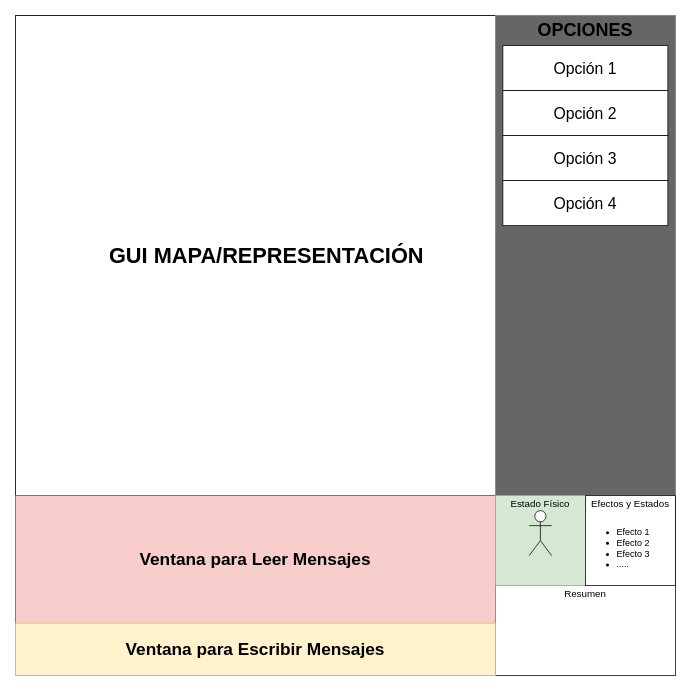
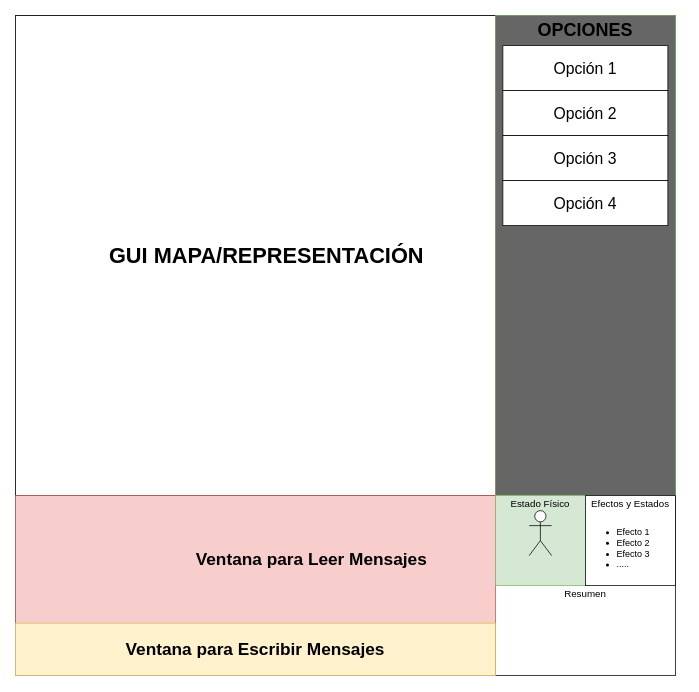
(255, 559) -> (312, 559)
